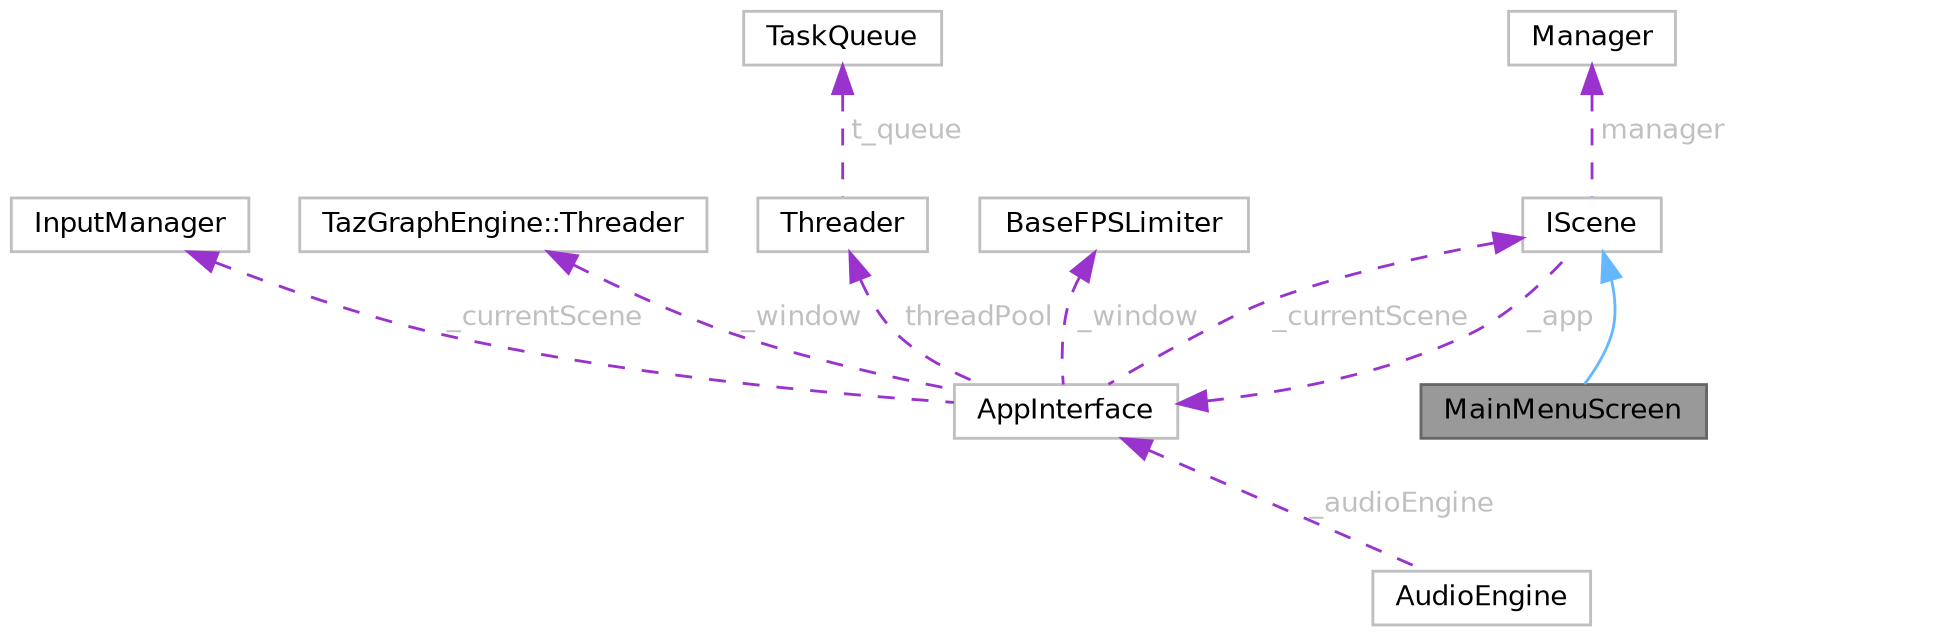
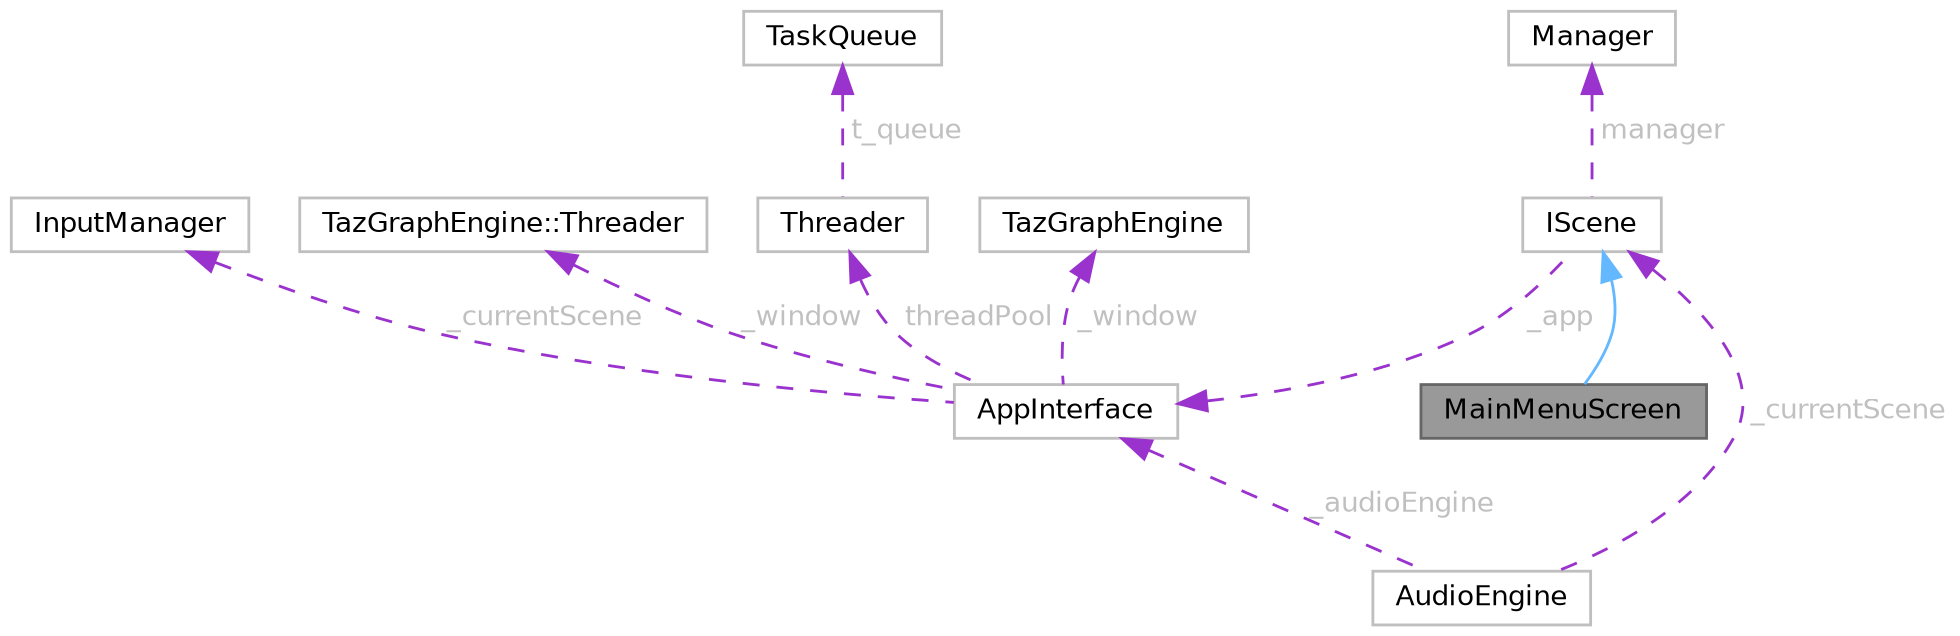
(1114, 225) -> (1114, 225)
(1293, 292) -> (1728, 447)
